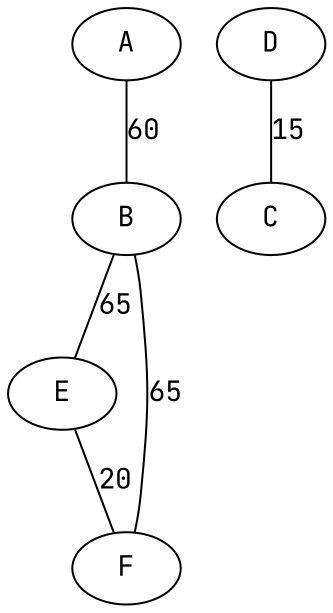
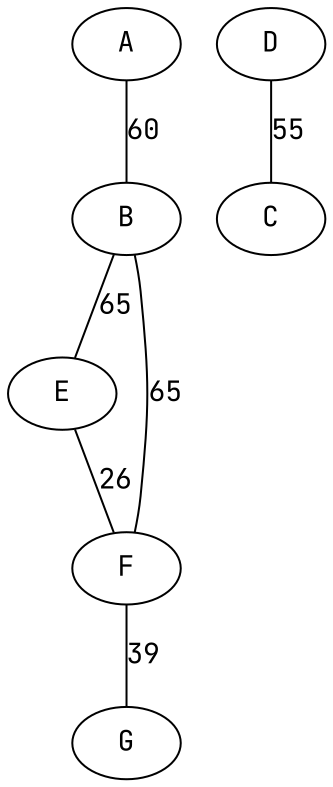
(288, 132) -> (288, 132)
(115, 481) -> (115, 481)
none -> (127, 743)
